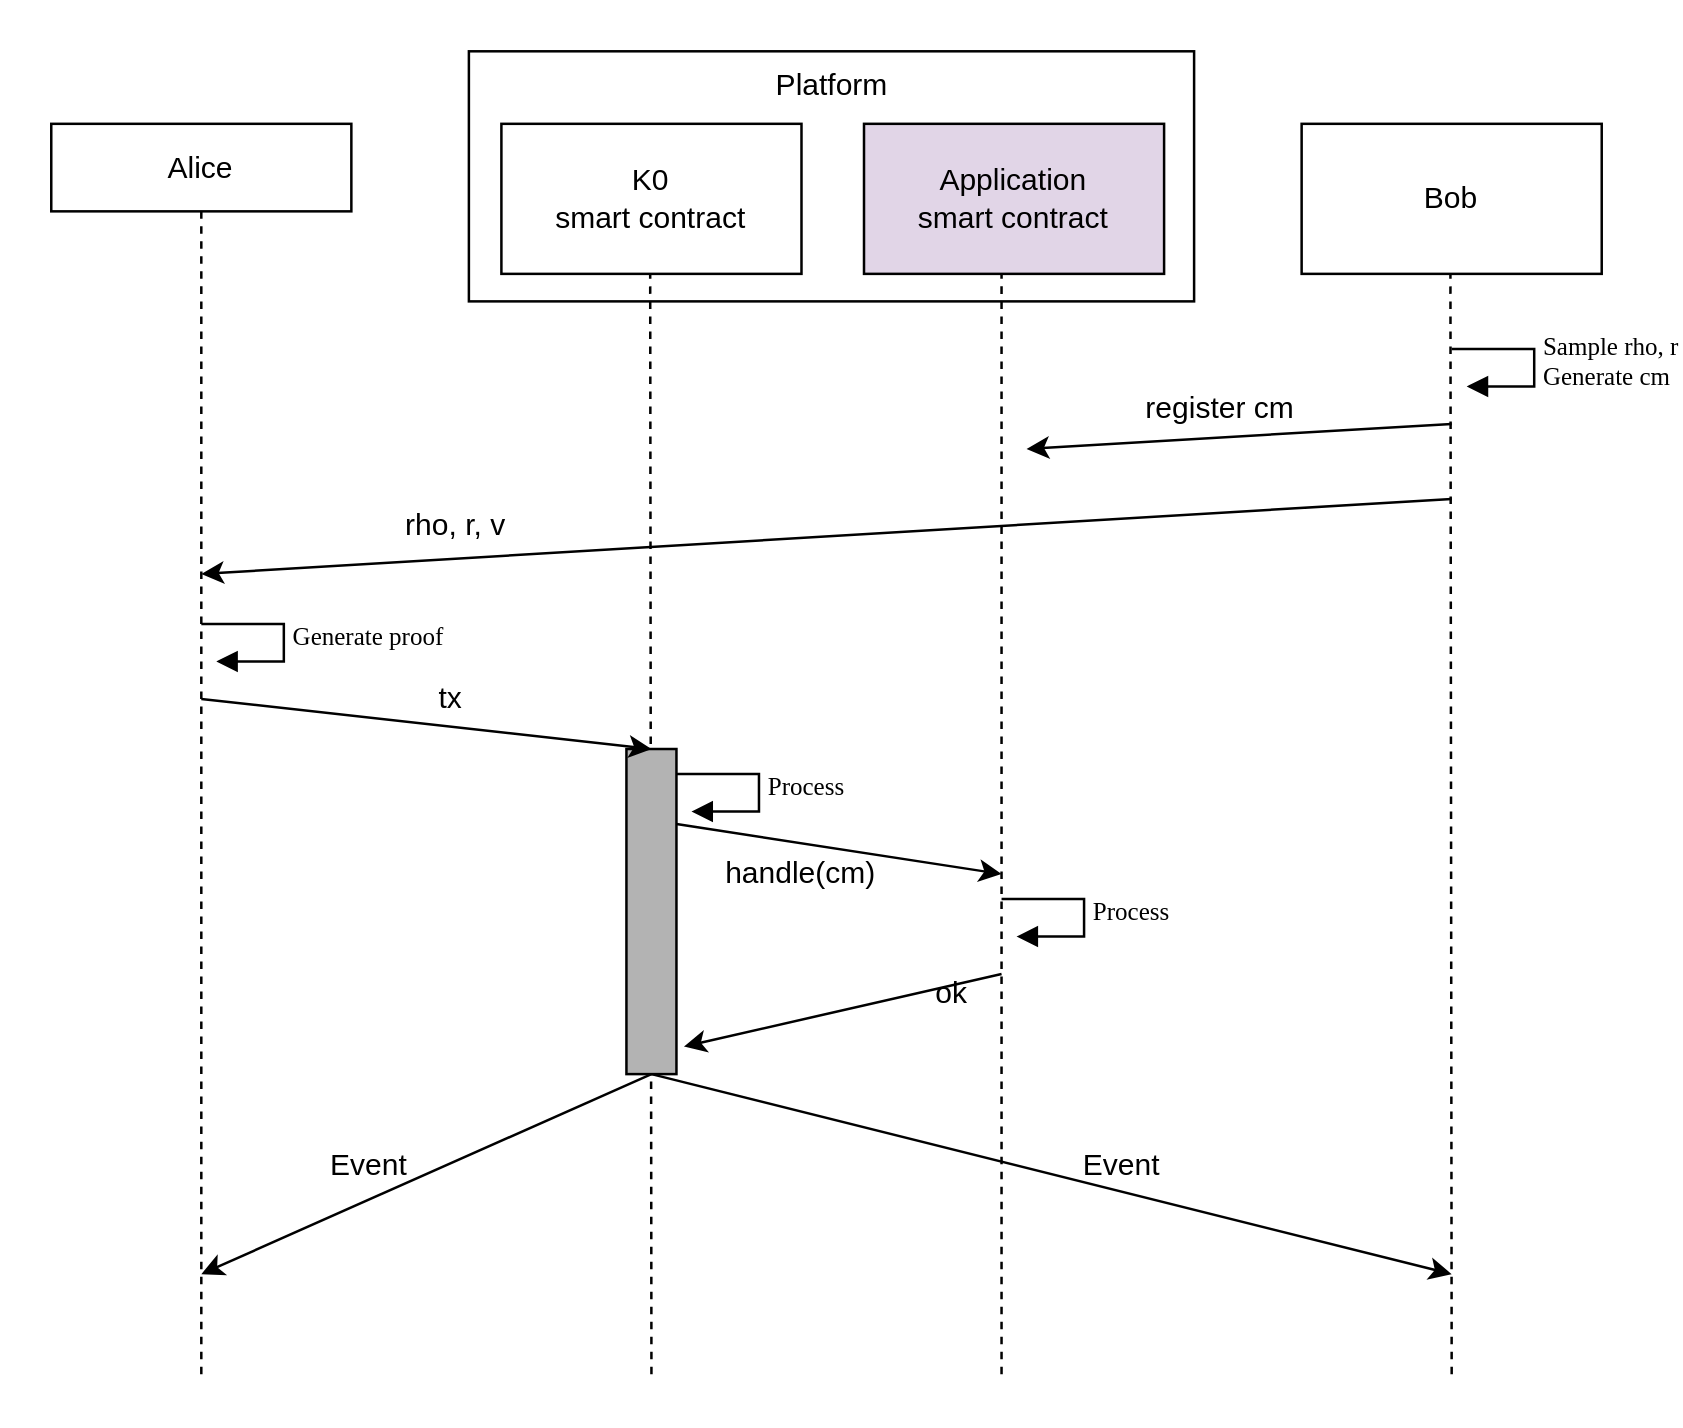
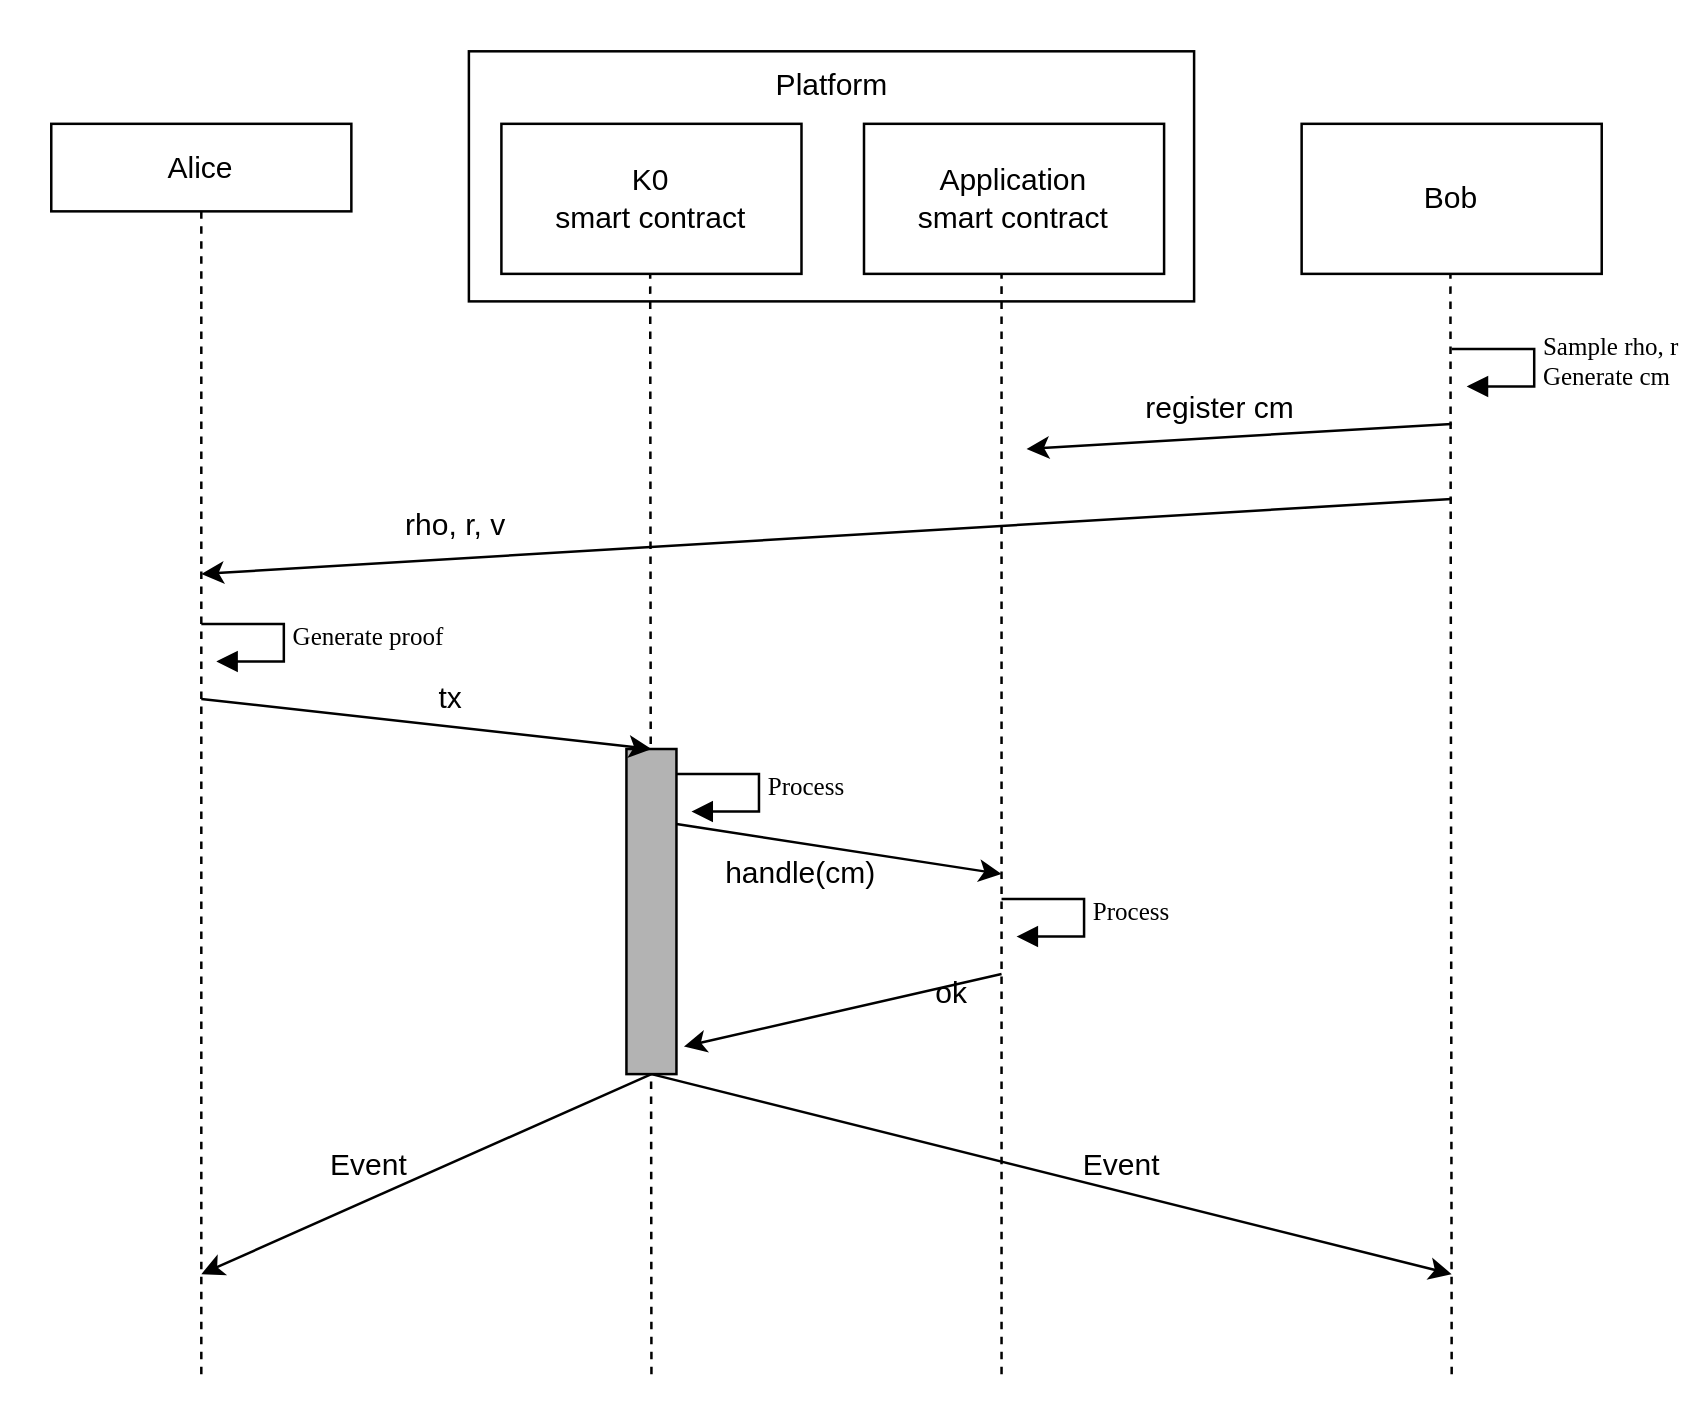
(1014, 199) -> (1014, 199)
